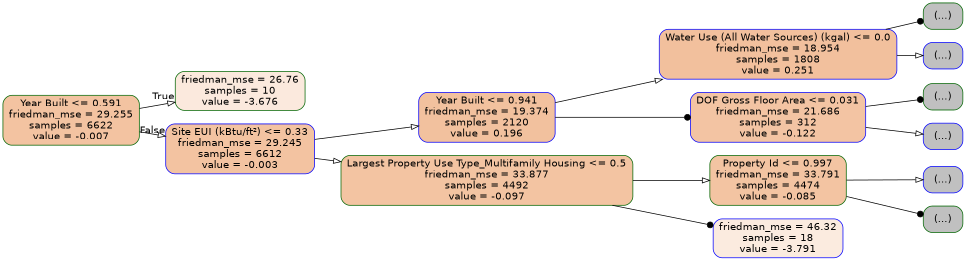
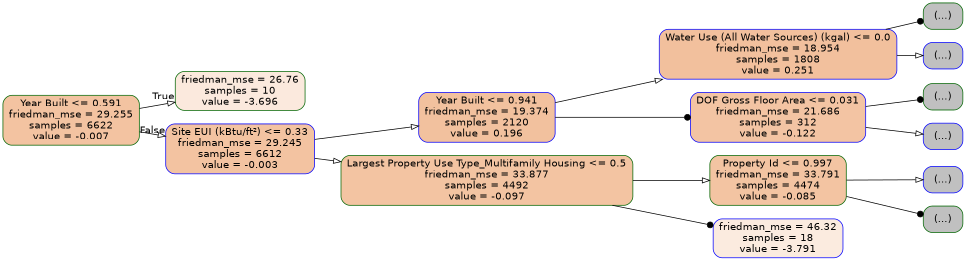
(240, 91) -> (240, 91)
